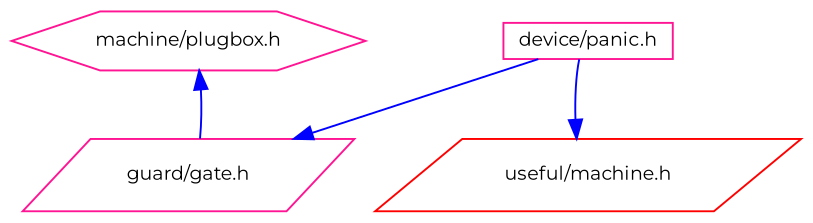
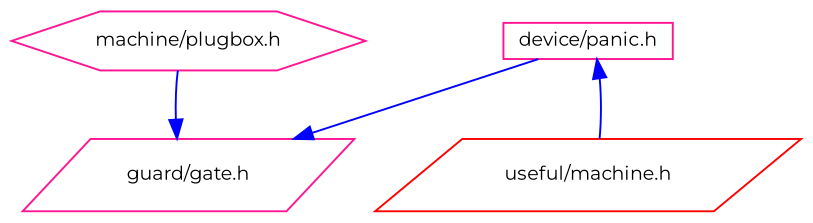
(576, 89) -> (601, 109)
(201, 114) -> (176, 95)
